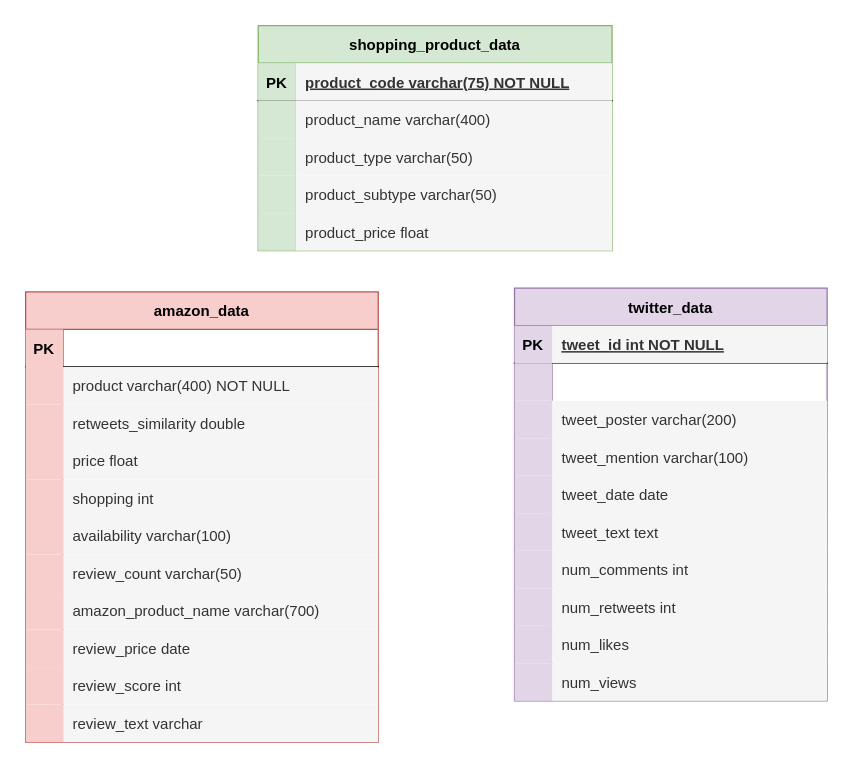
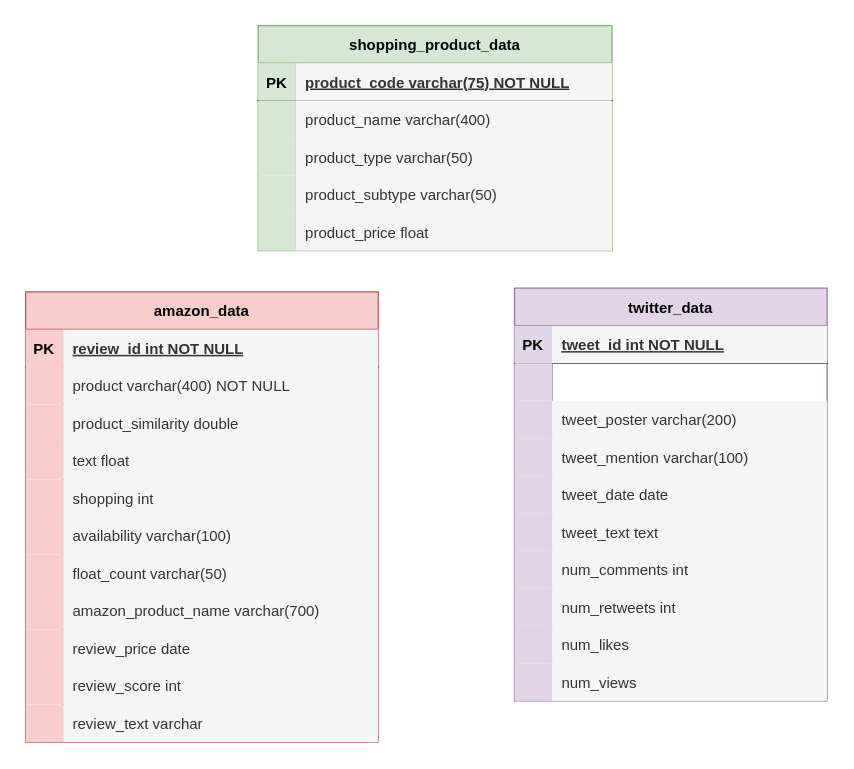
none -> (221, 348)
(170, 424) -> (166, 424)
(113, 461) -> (111, 461)
(169, 574) -> (165, 574)
